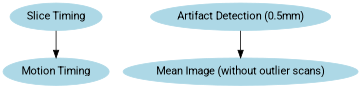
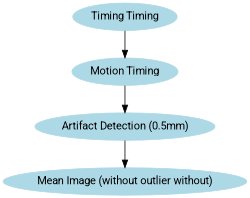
(56, 17) -> (125, 17)
(241, 72) -> (125, 181)
none -> (125, 95)
